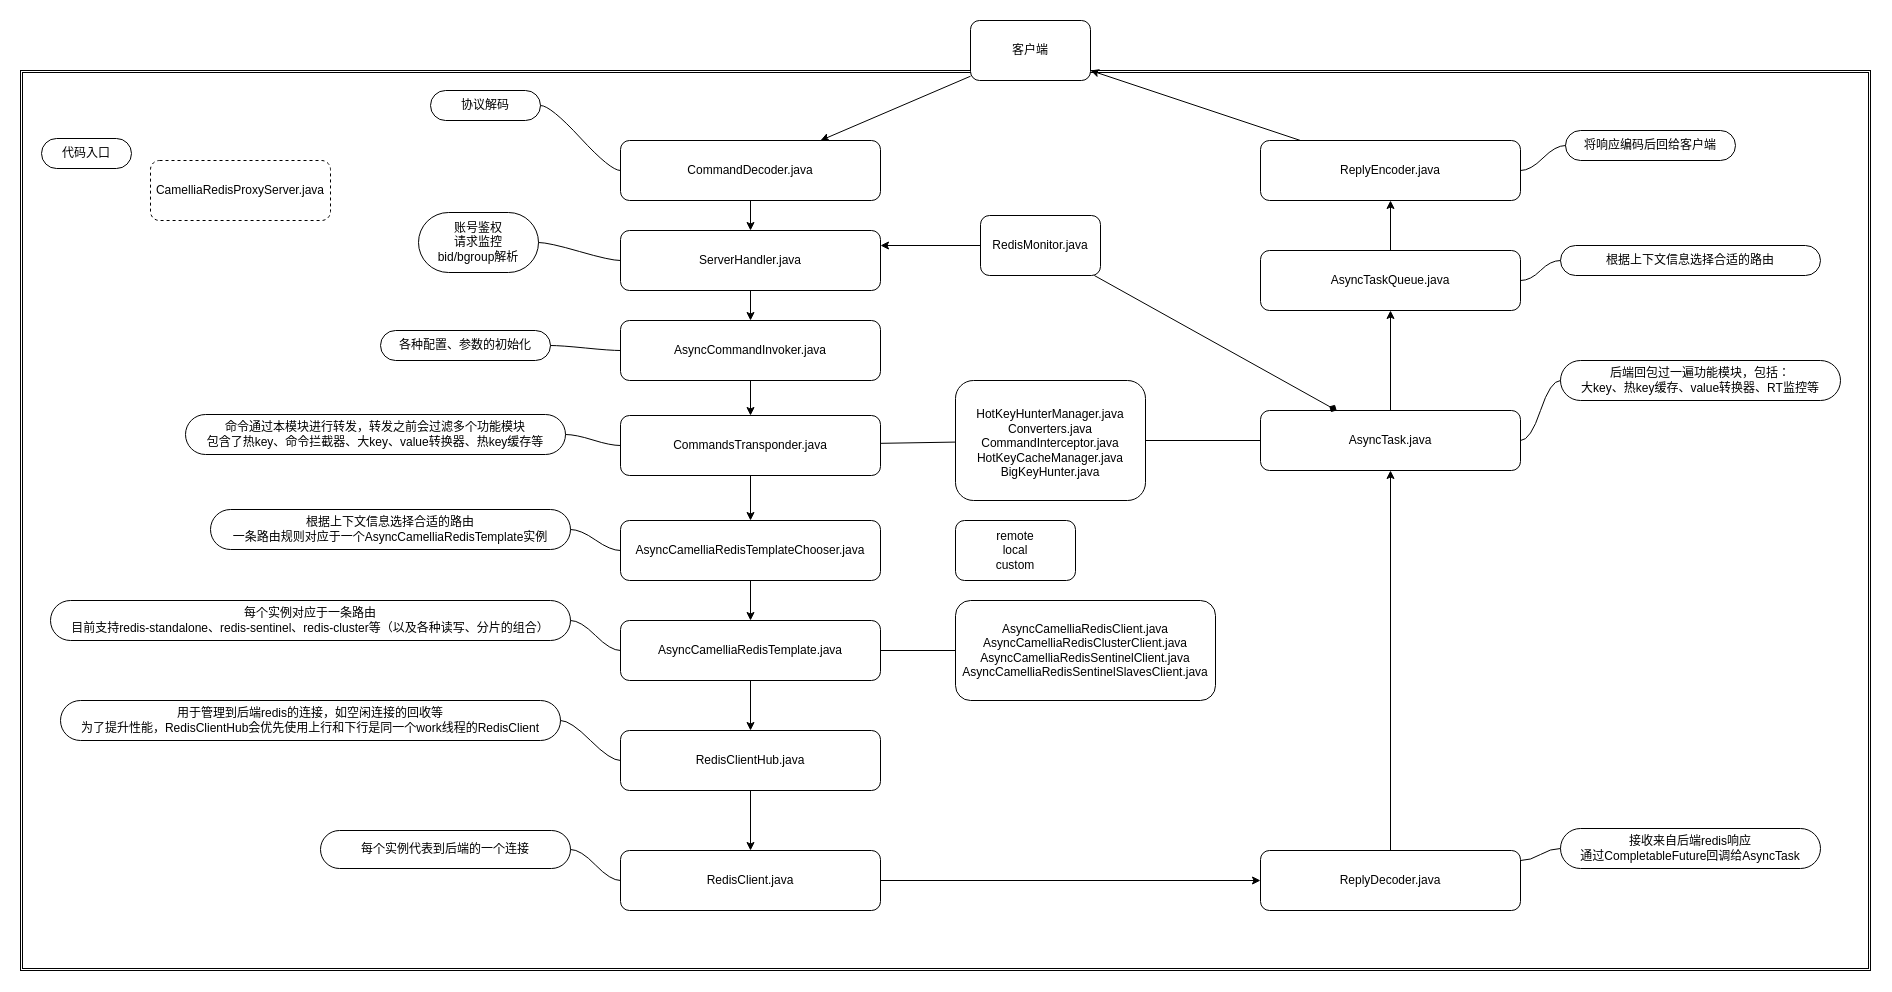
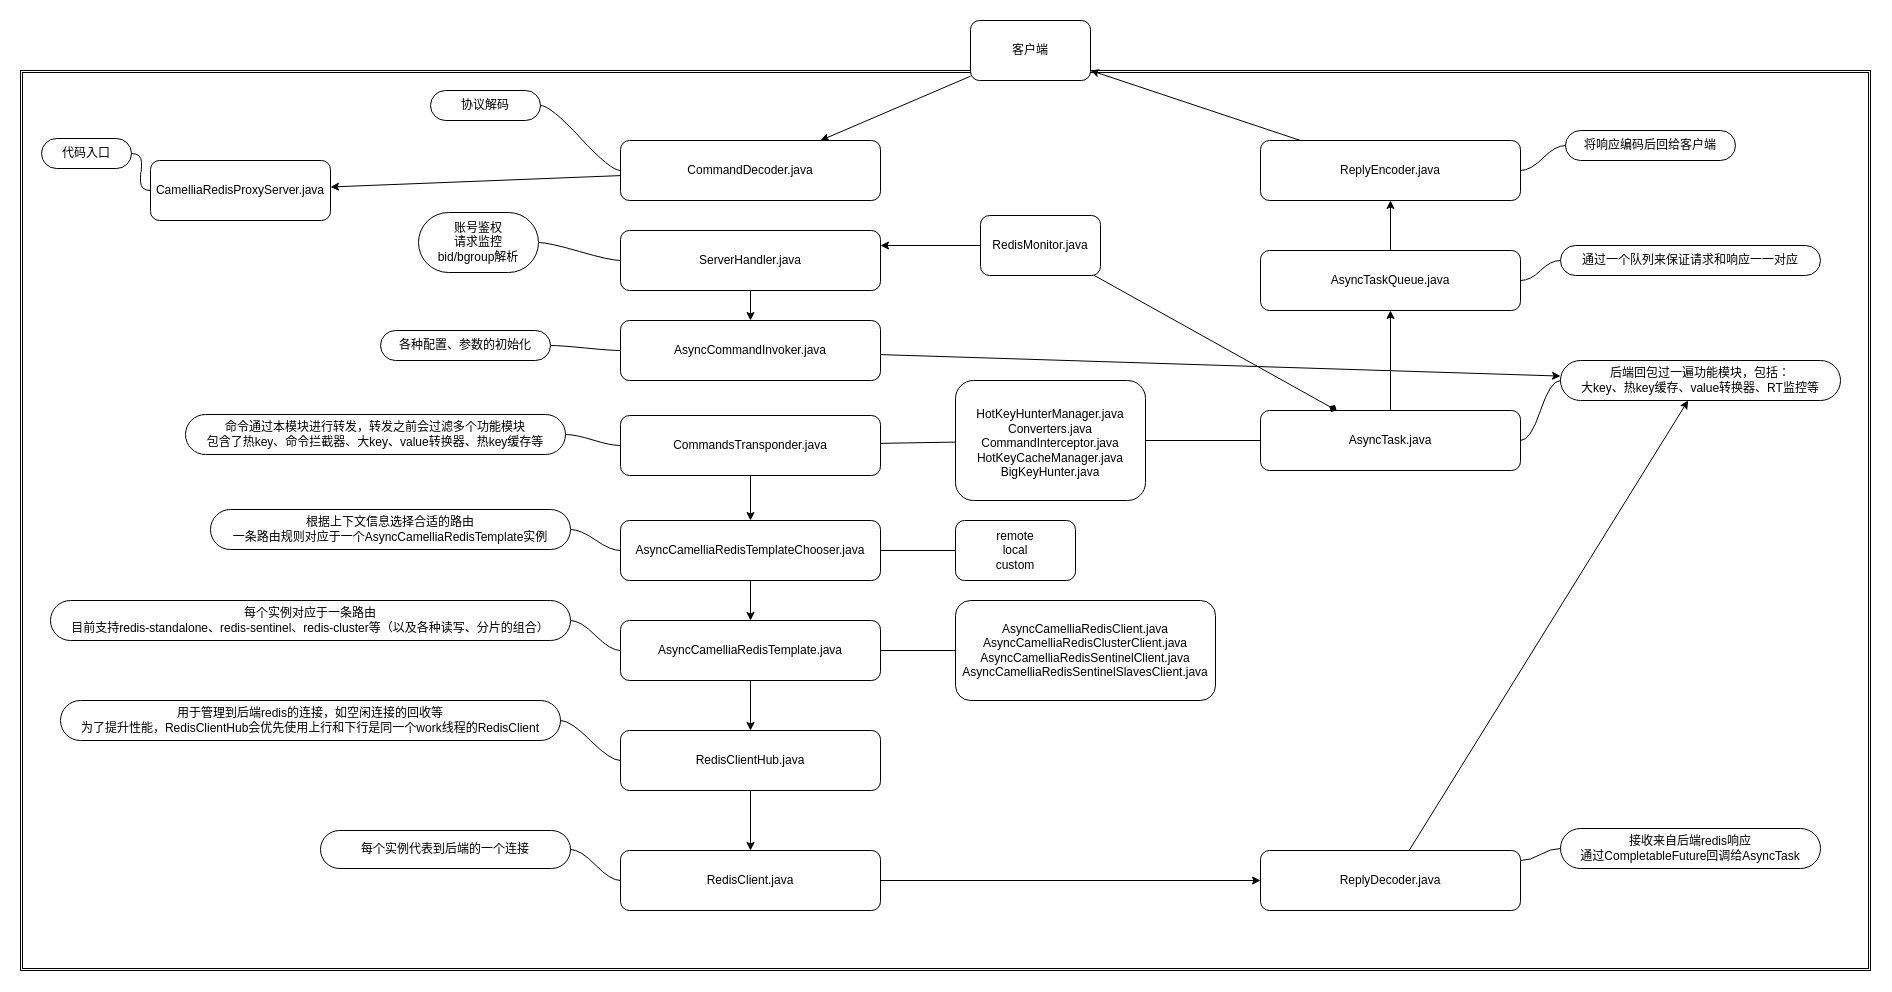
none -> (141, 172)
(241, 191) -> (241, 191)
(751, 212) -> (479, 181)
(1691, 261) -> (1691, 261)
(751, 395) -> (1067, 360)
none -> (918, 551)
(1391, 664) -> (1547, 629)
